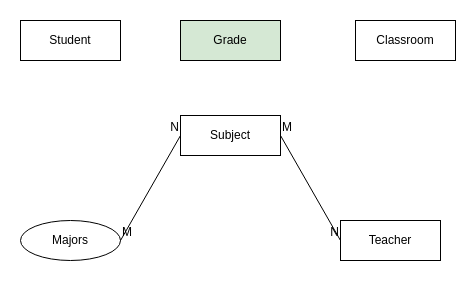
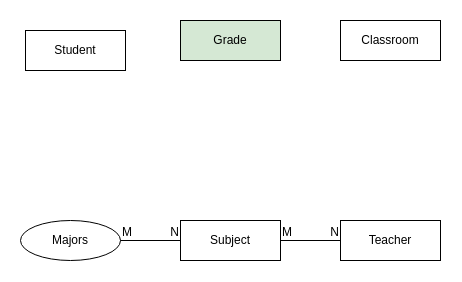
(71, 41) -> (76, 51)
(406, 41) -> (391, 41)
(231, 136) -> (231, 241)
